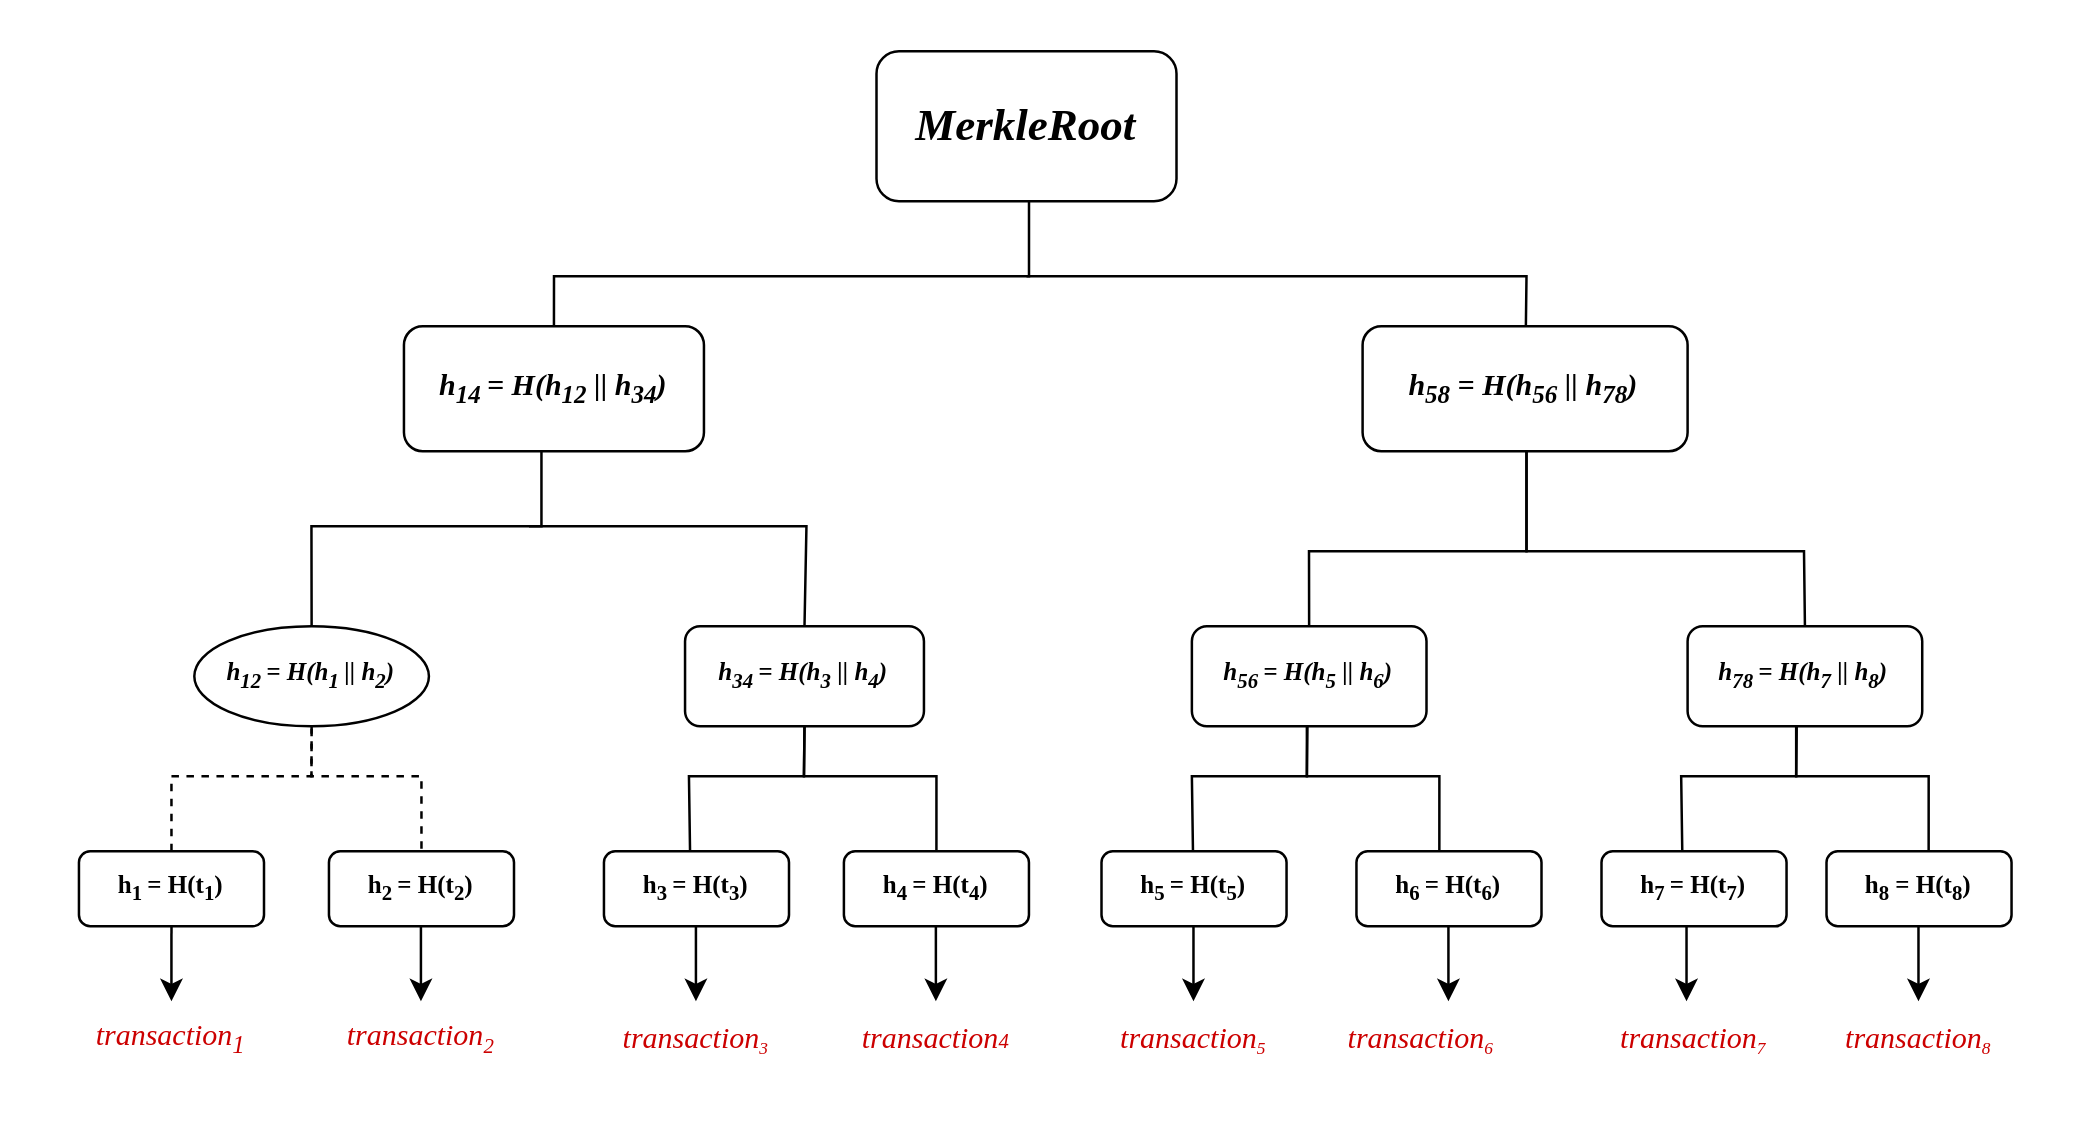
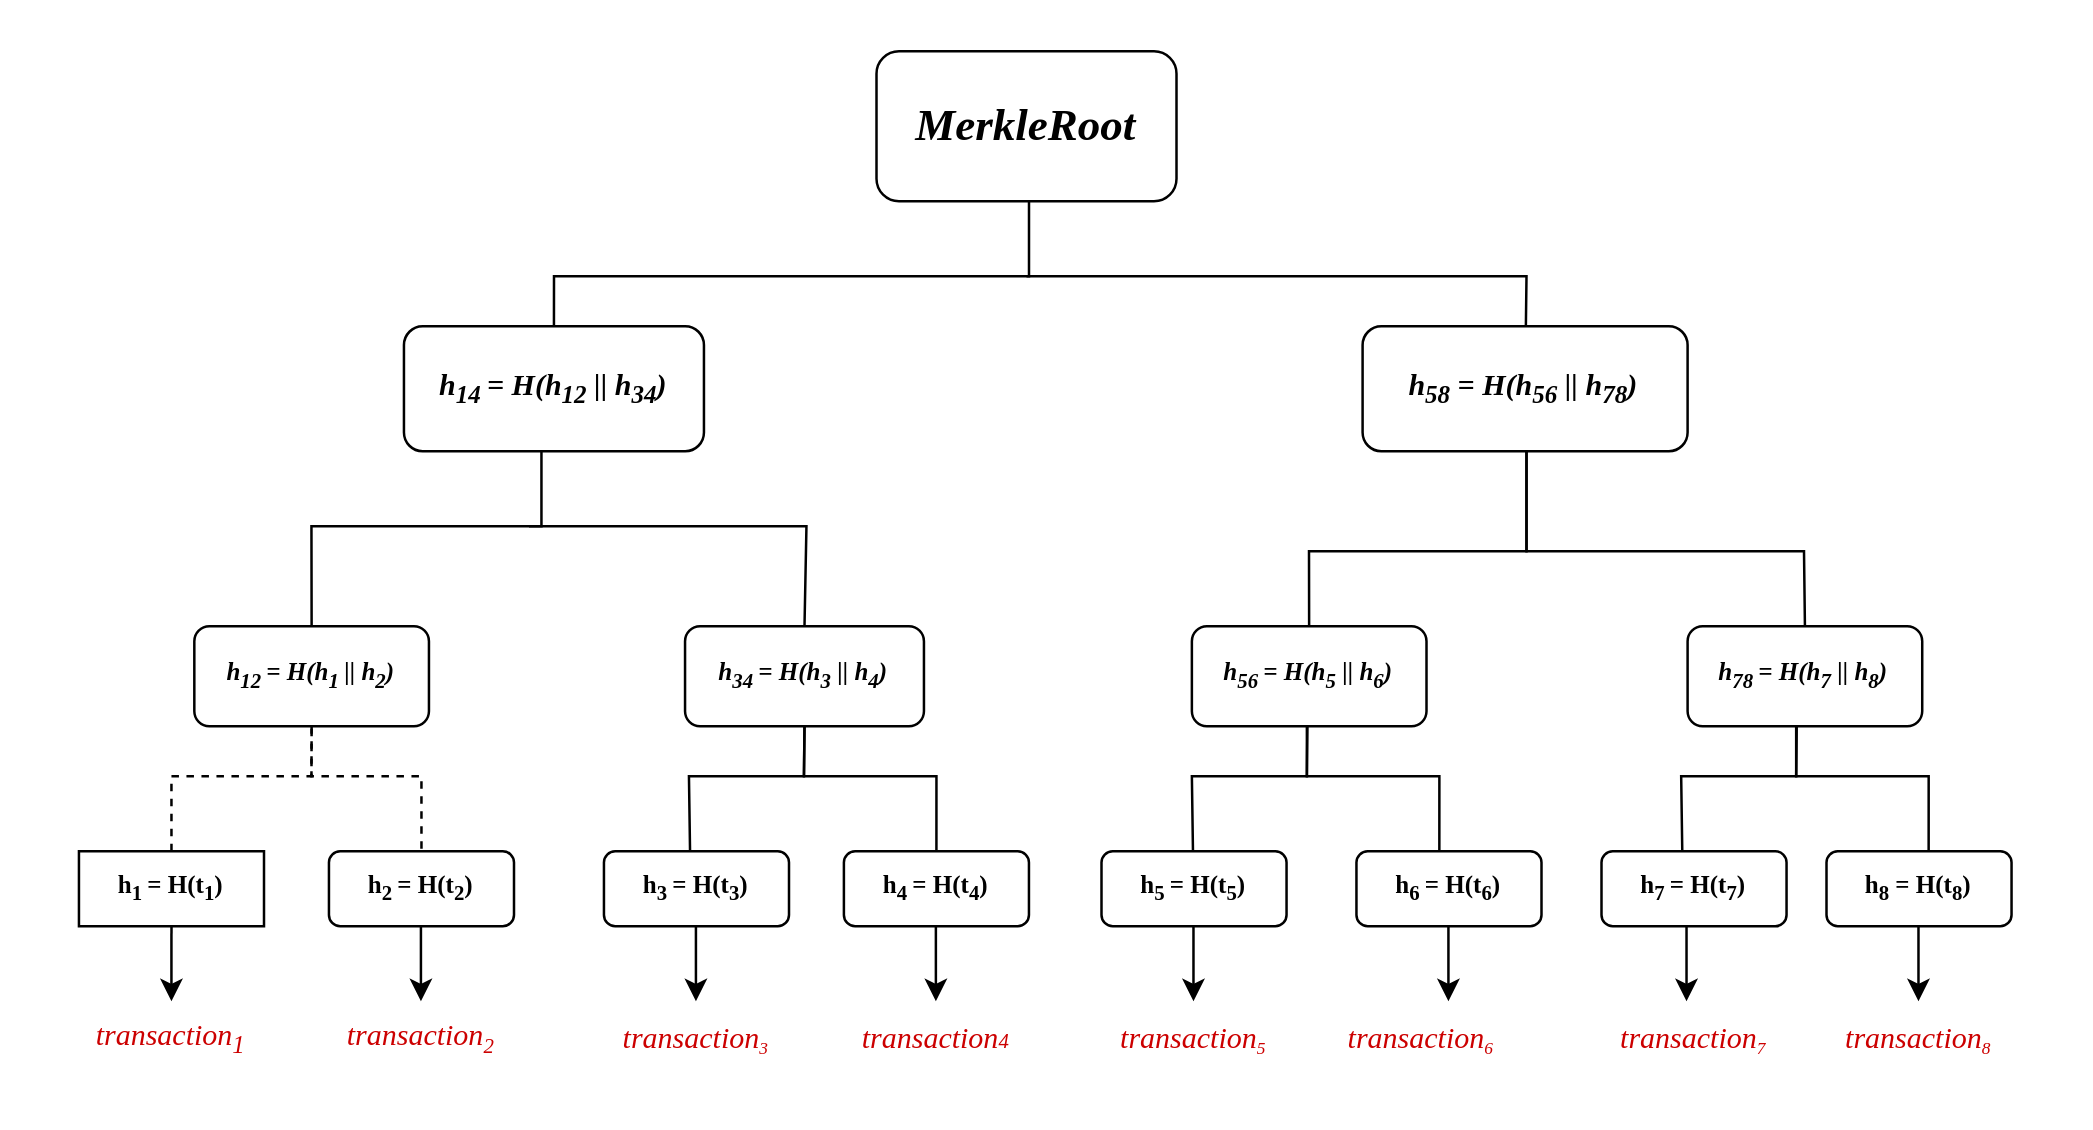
(311, 676) -> (311, 676)
(171, 889) -> (171, 889)
